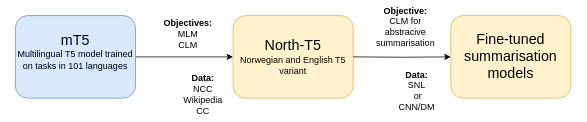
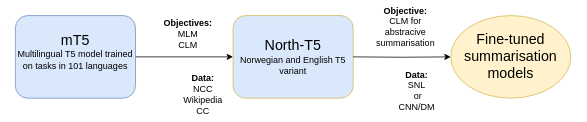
(293, 57) -> (293, 57)
(510, 57) -> (510, 57)
